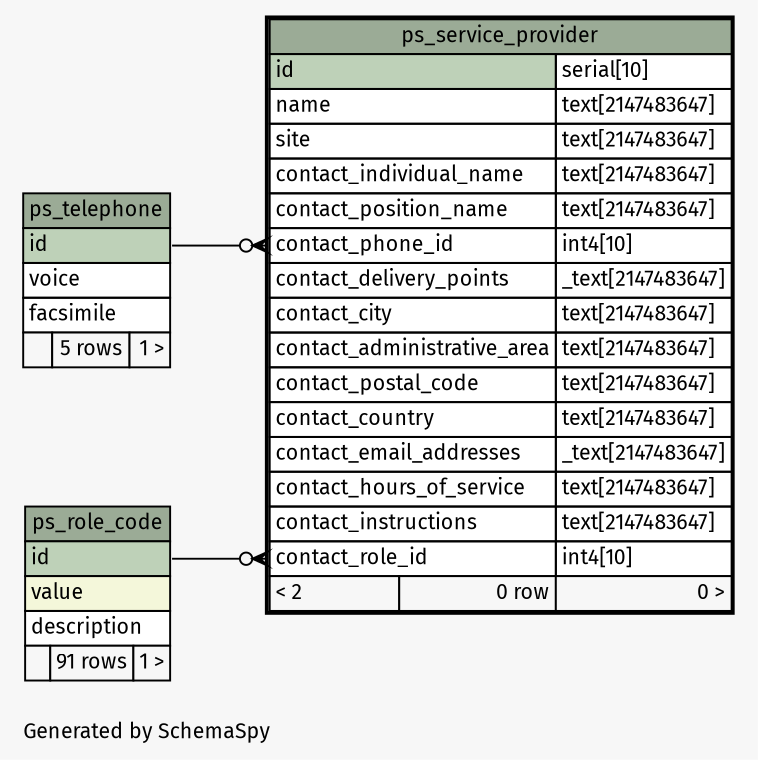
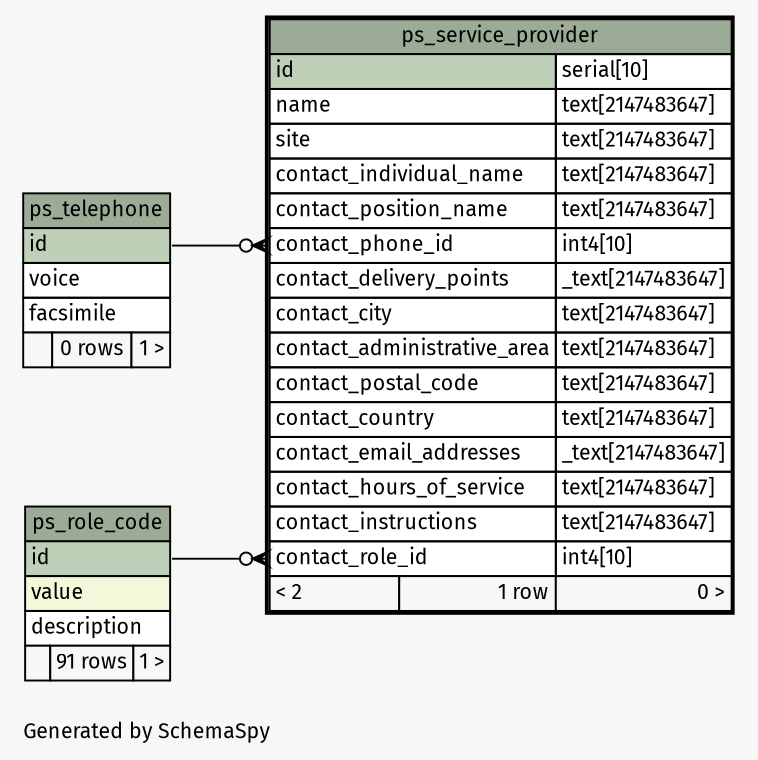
(92, 349) -> (93, 349)
(523, 593) -> (524, 593)
